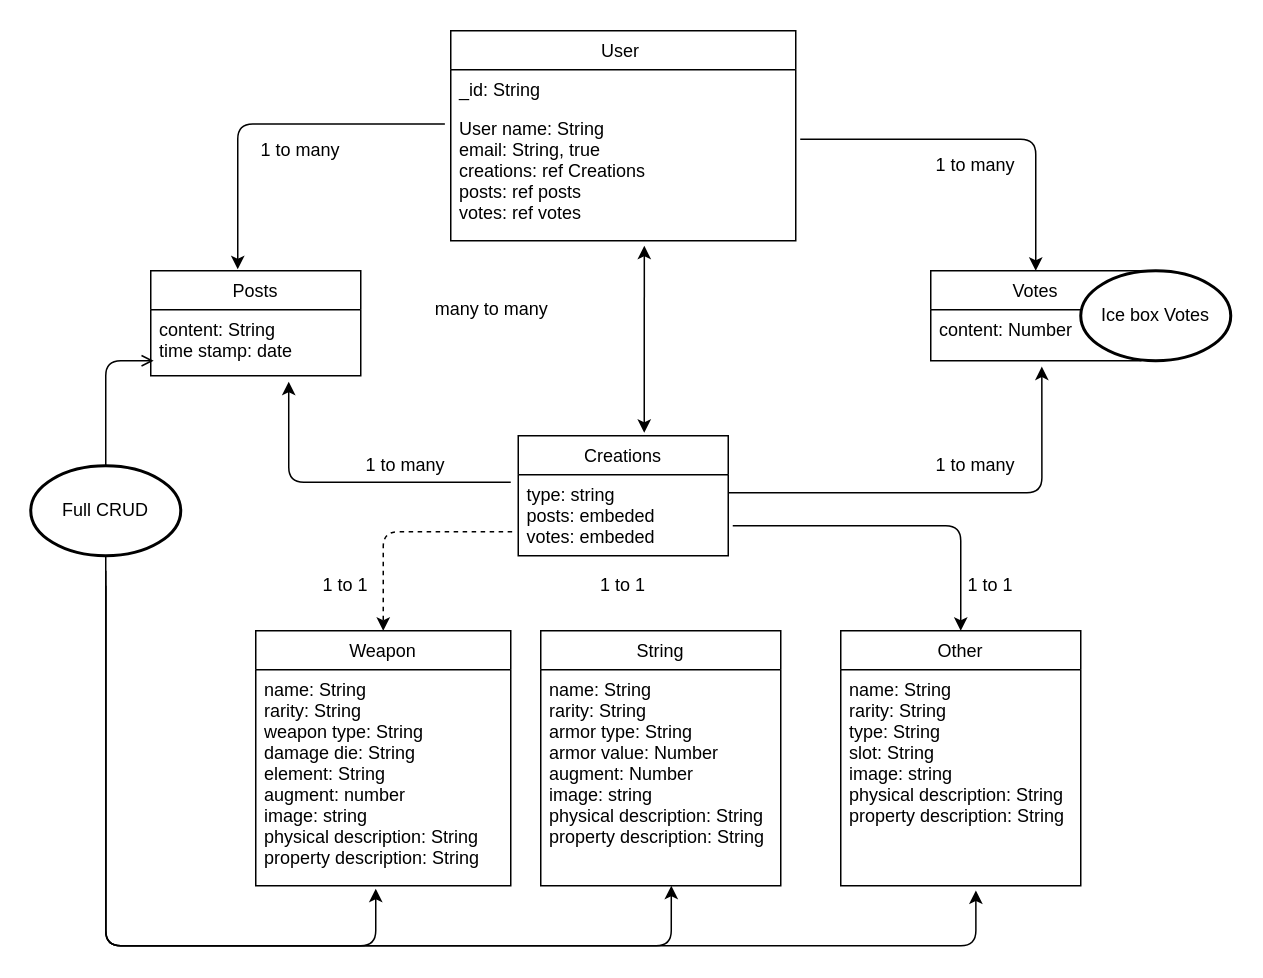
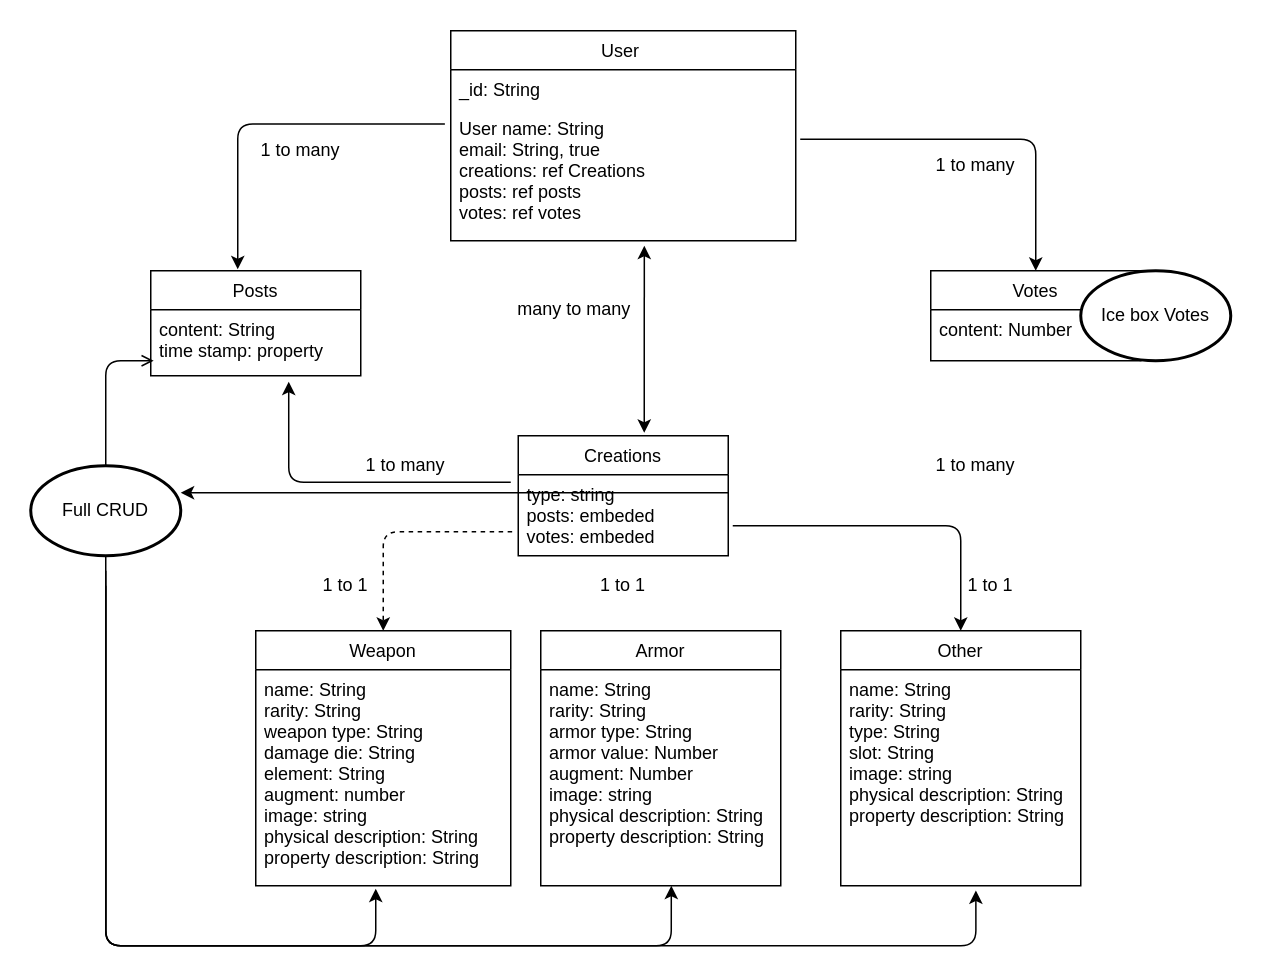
(492, 310) -> (575, 310)
(228, 330) -> (228, 330)
(938, 493) -> (460, 493)
(660, 651) -> (660, 651)
